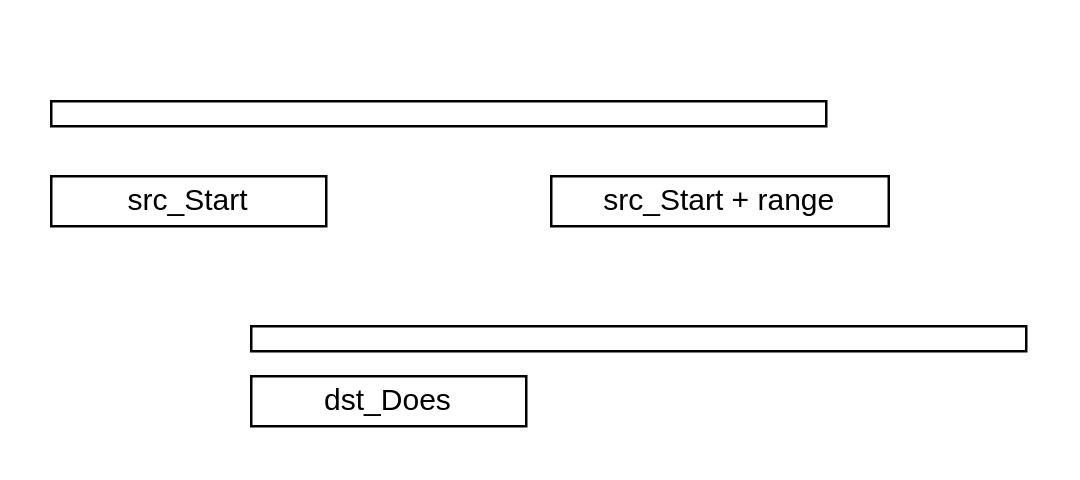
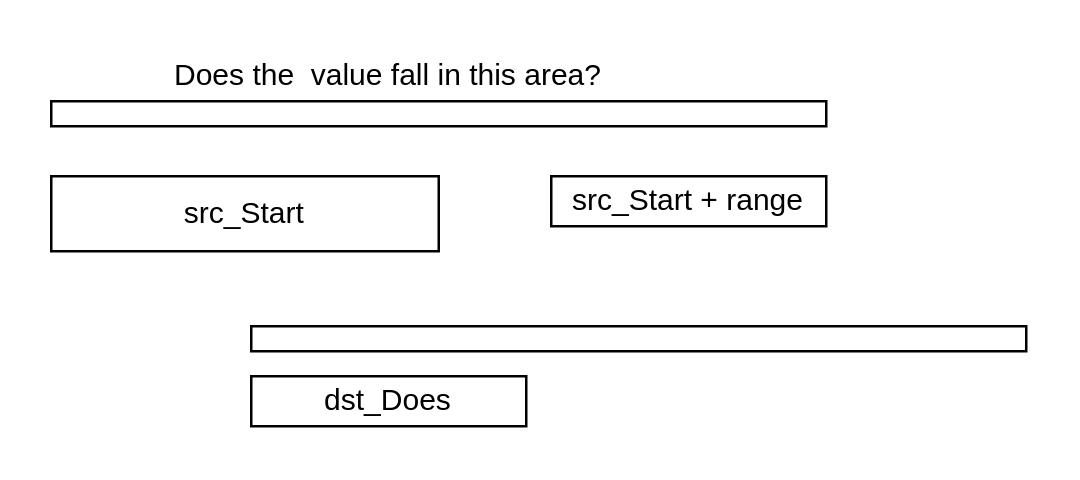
none -> (389, 76)
(189, 201) -> (245, 214)
(720, 201) -> (689, 201)
